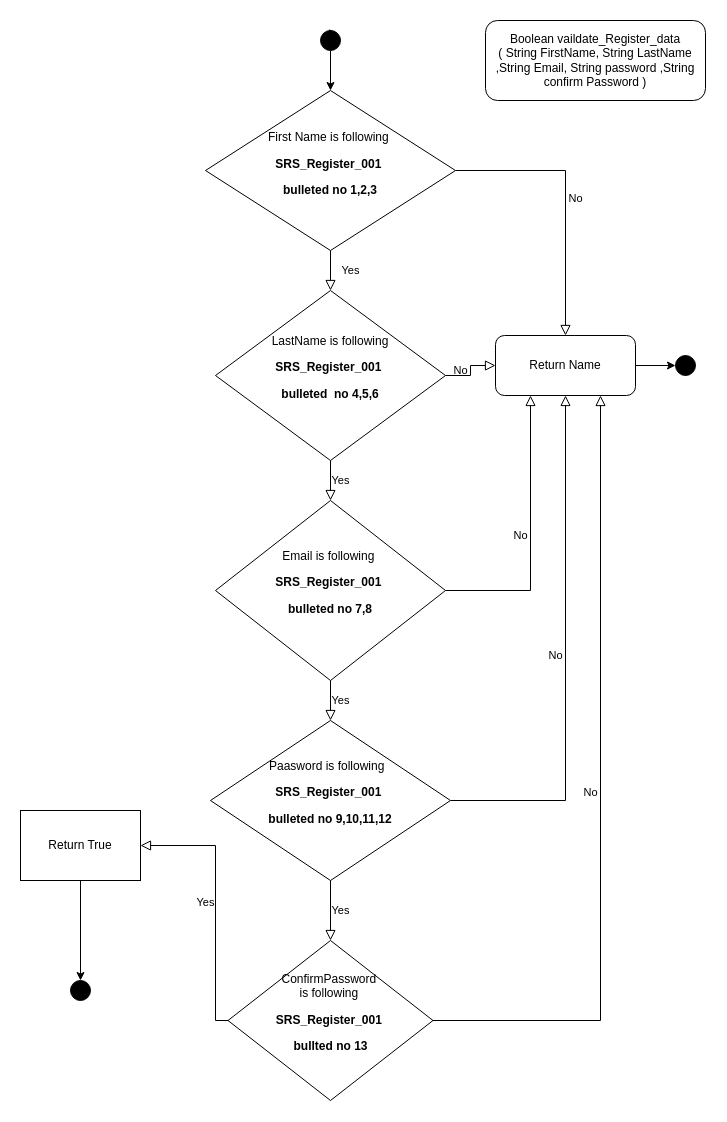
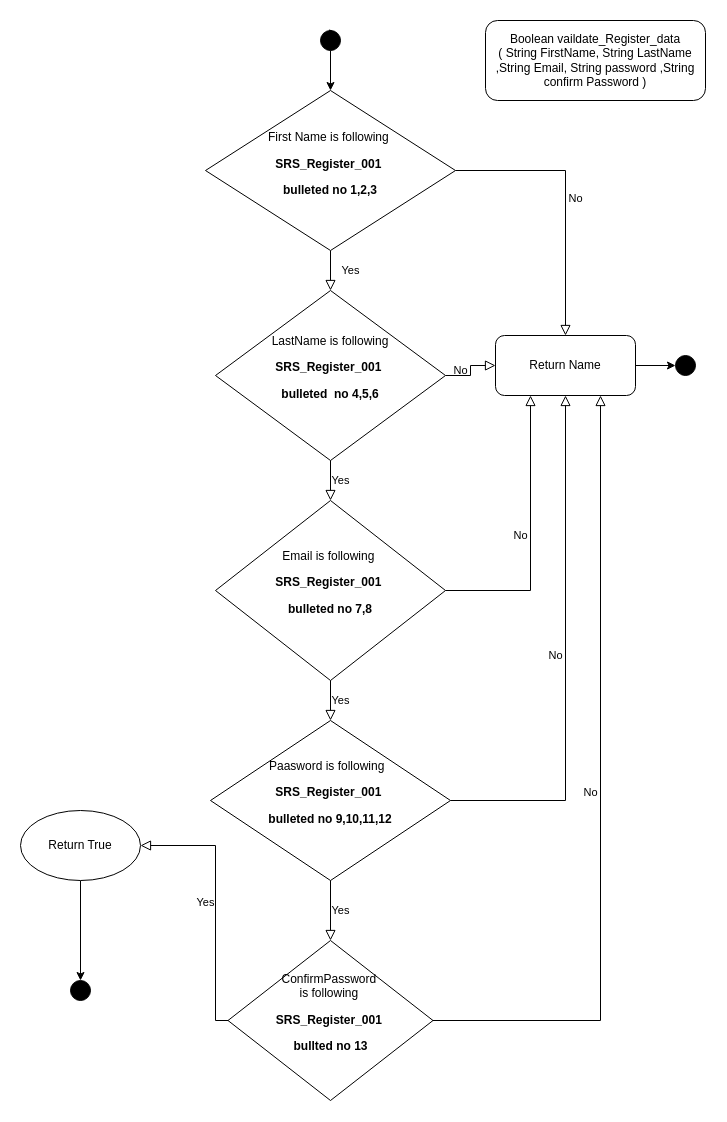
(81, 846) -> (81, 846)
